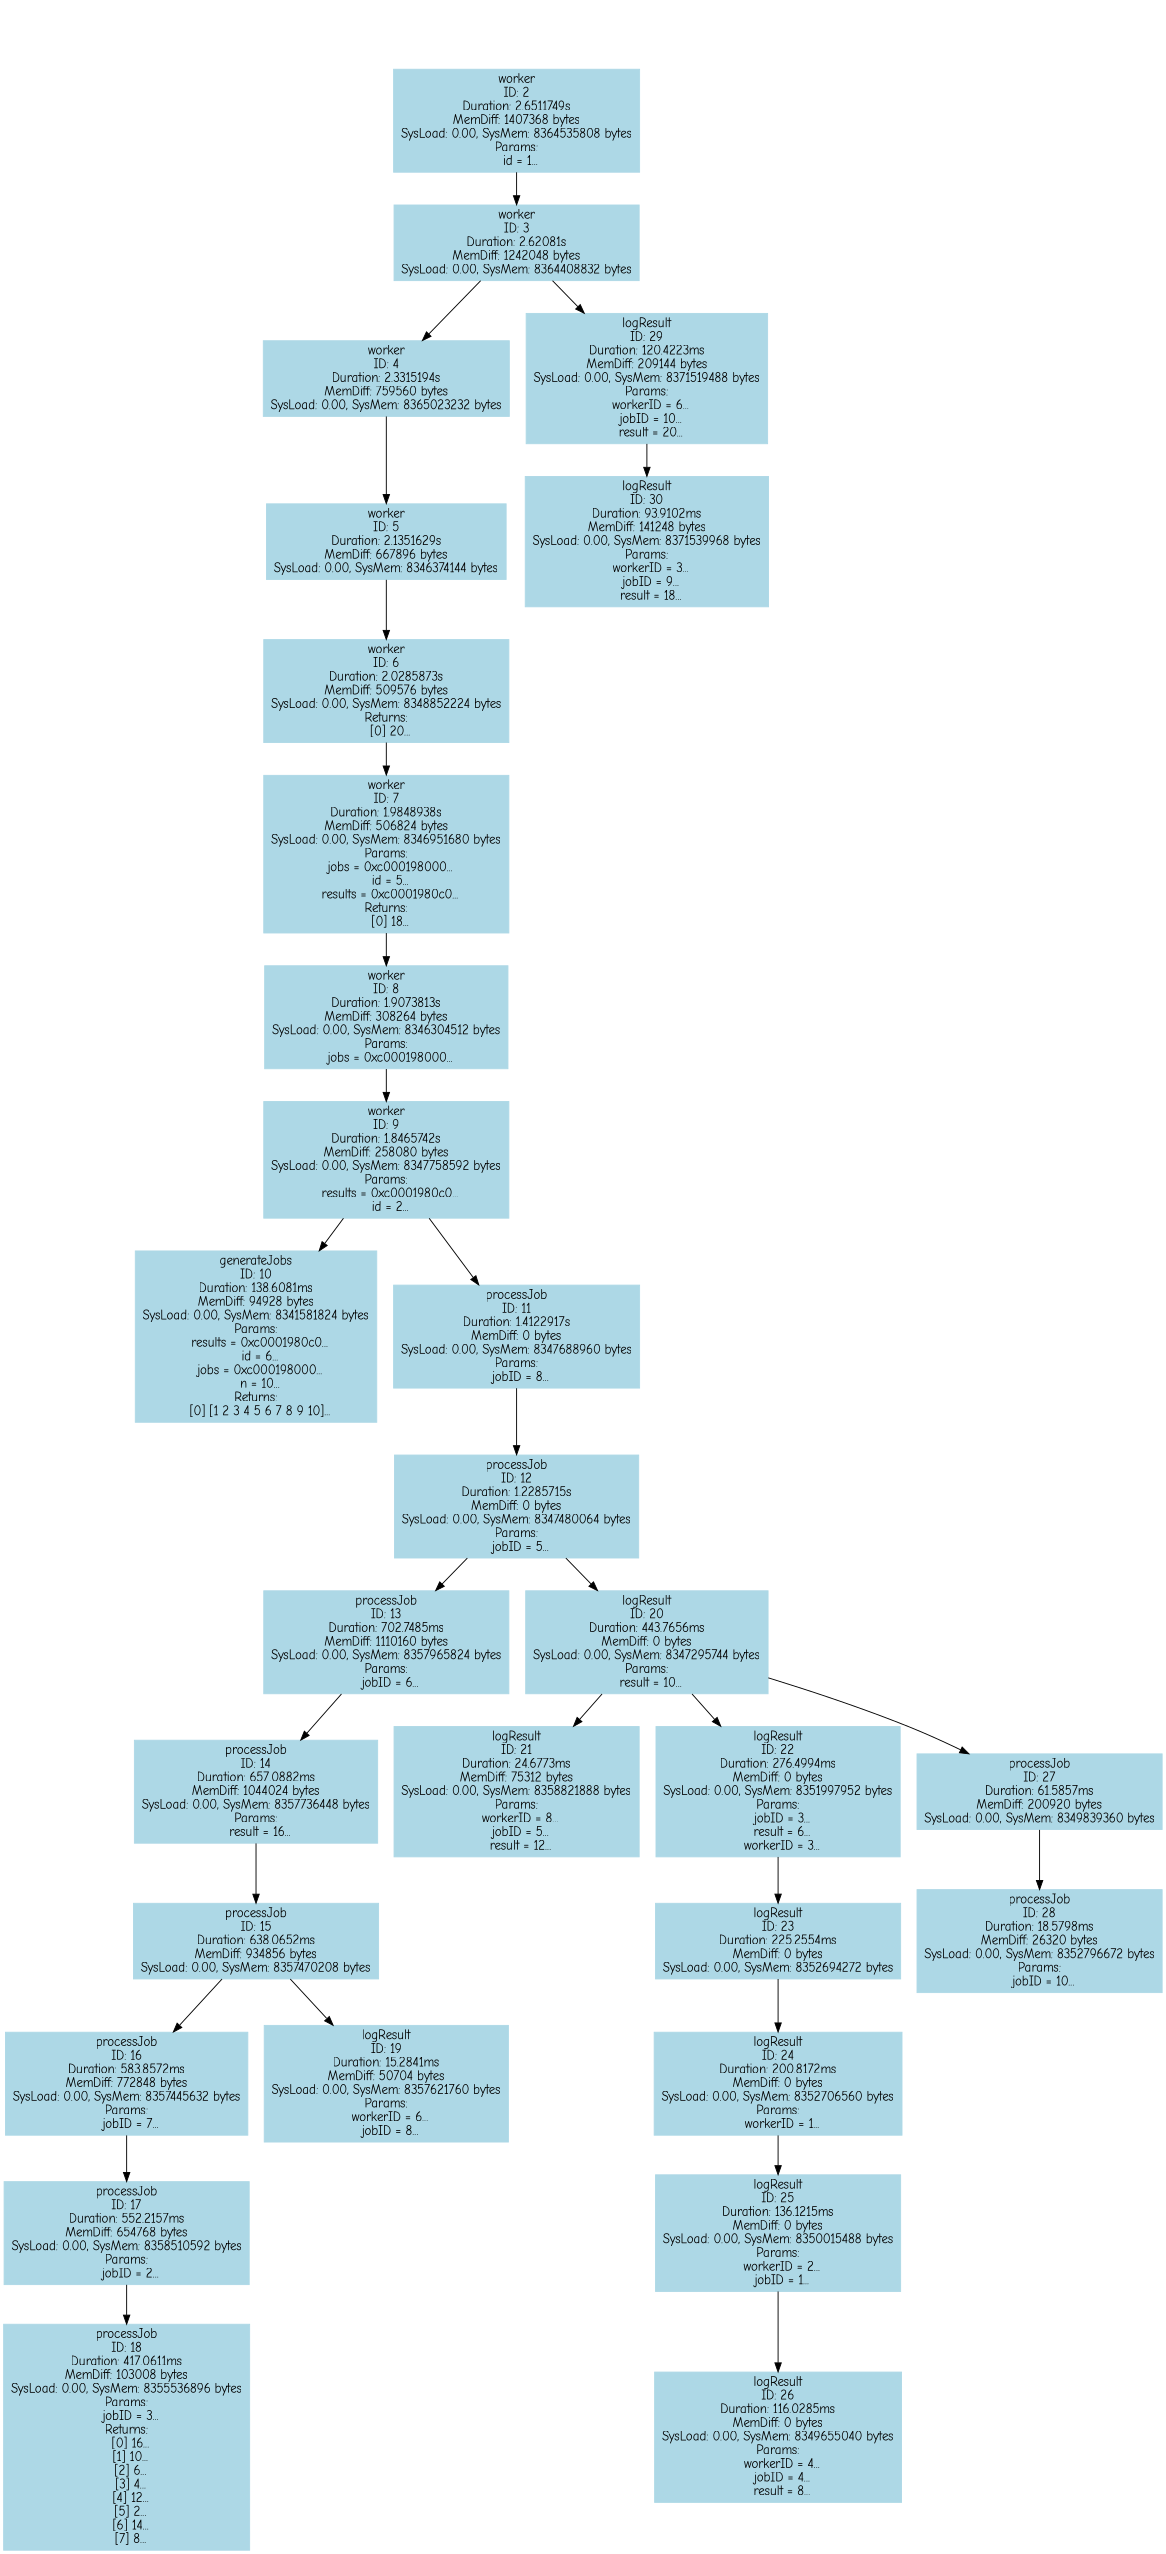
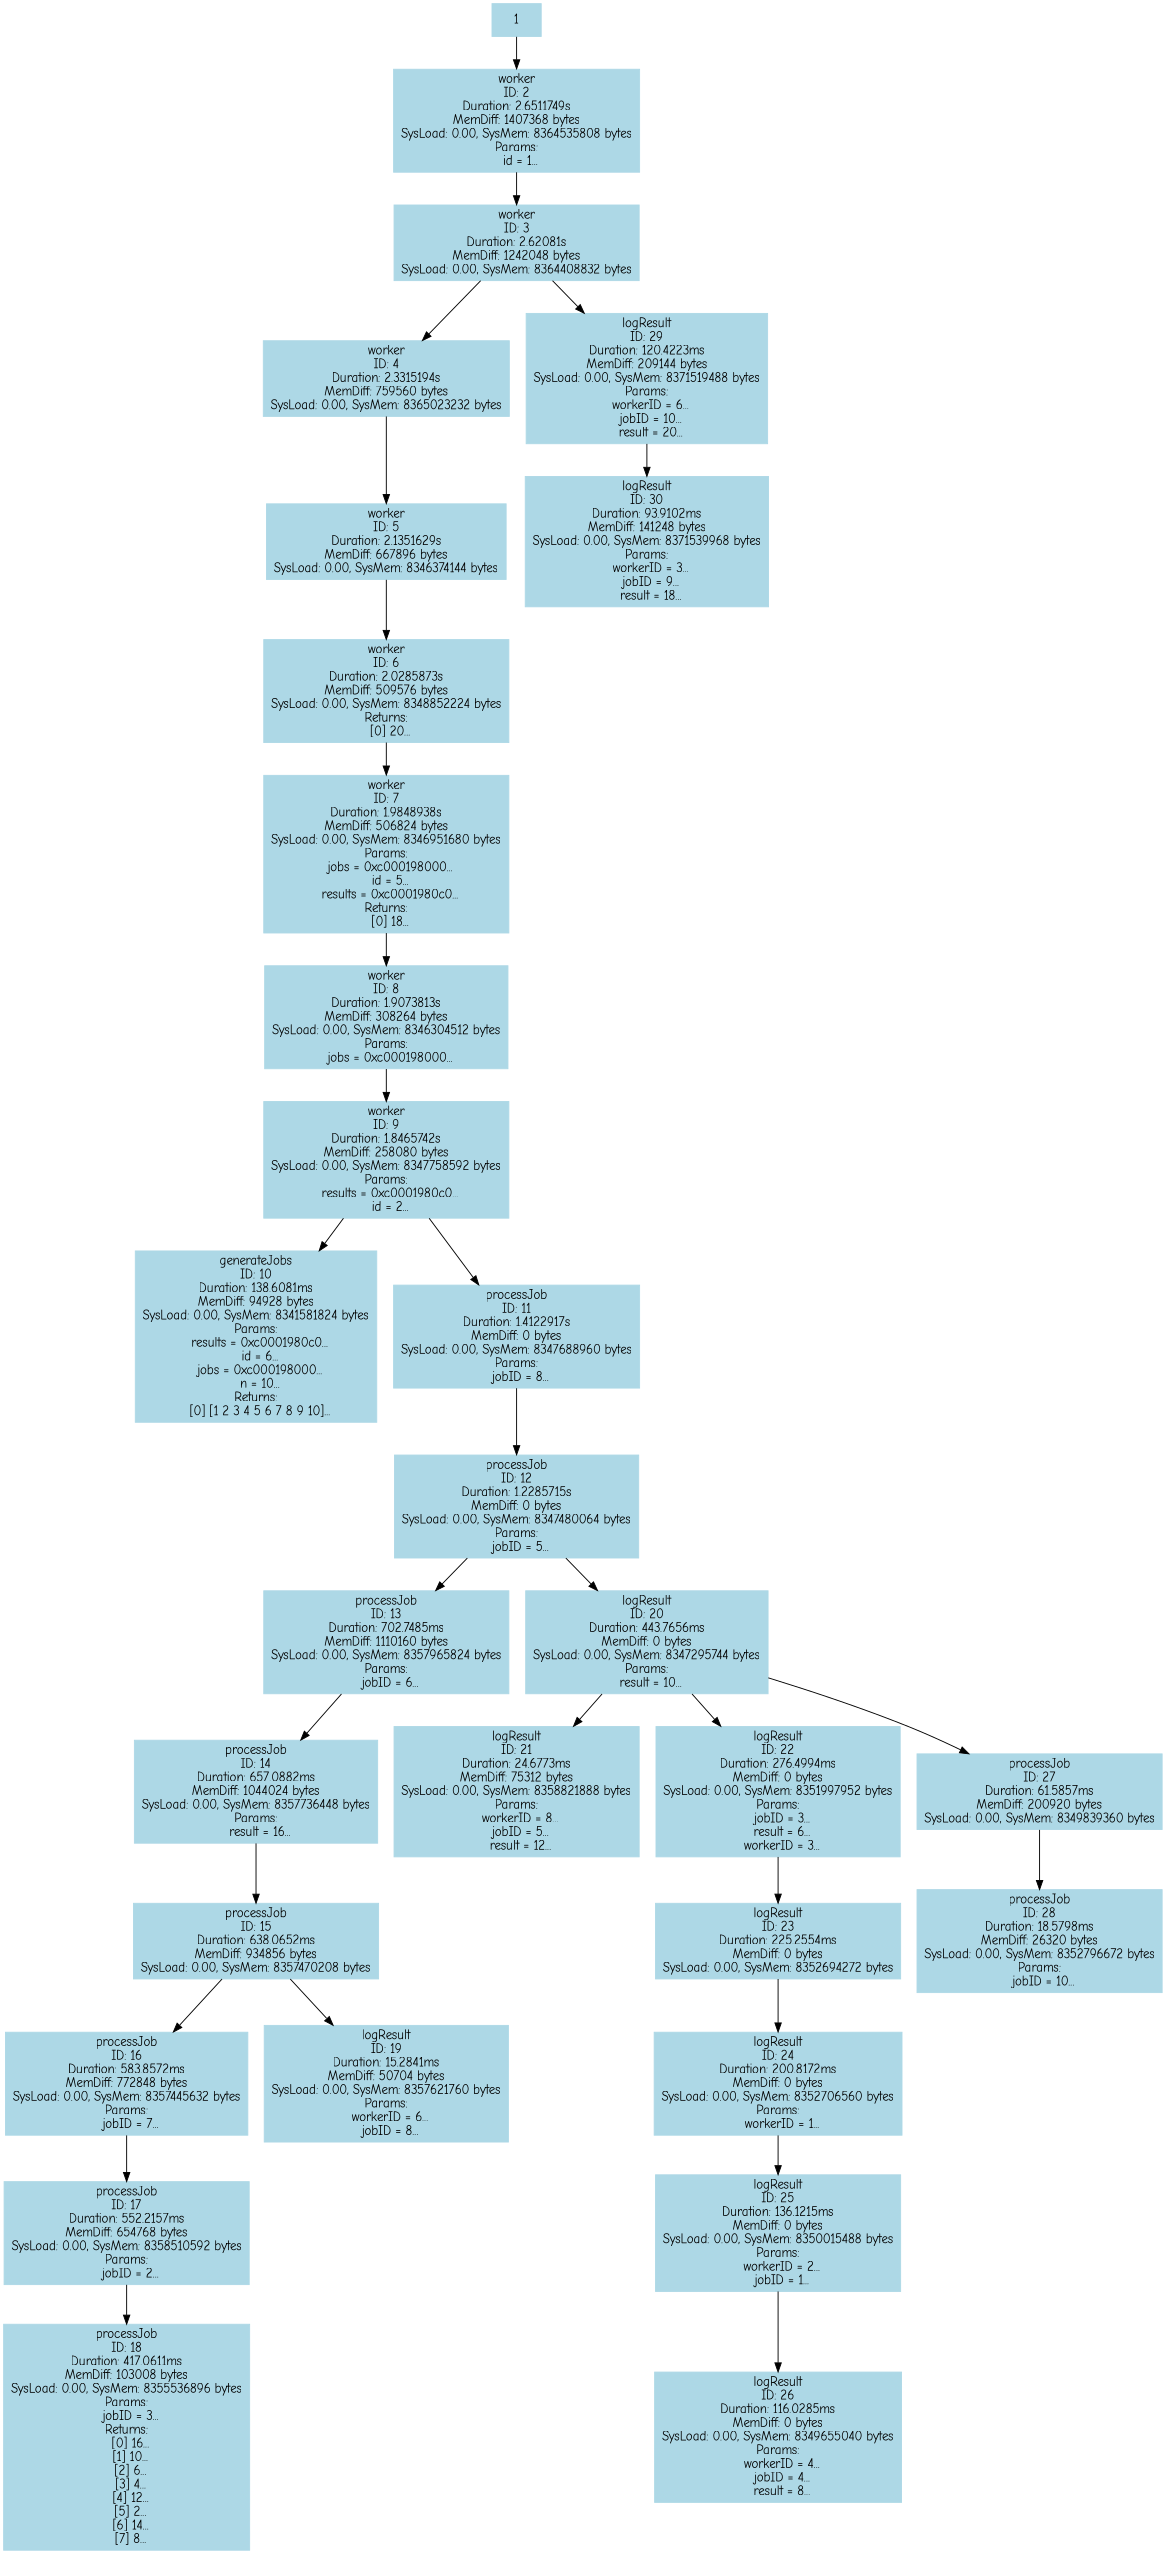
none -> (517, 20)
